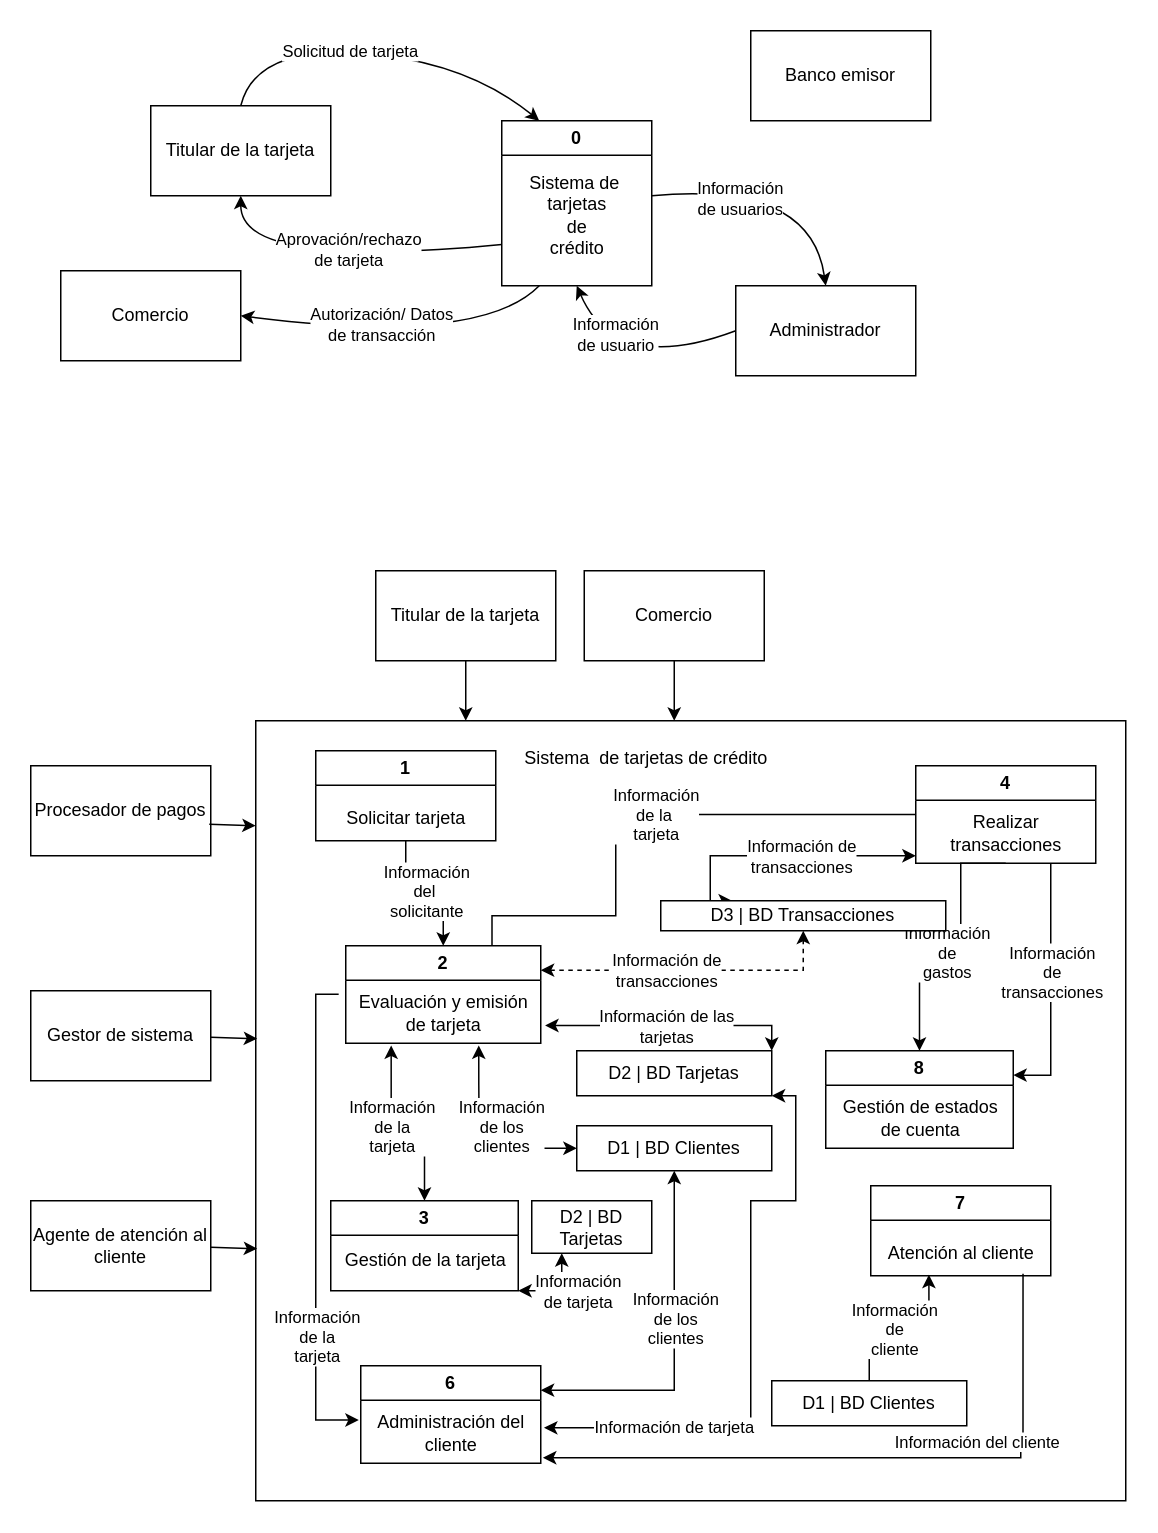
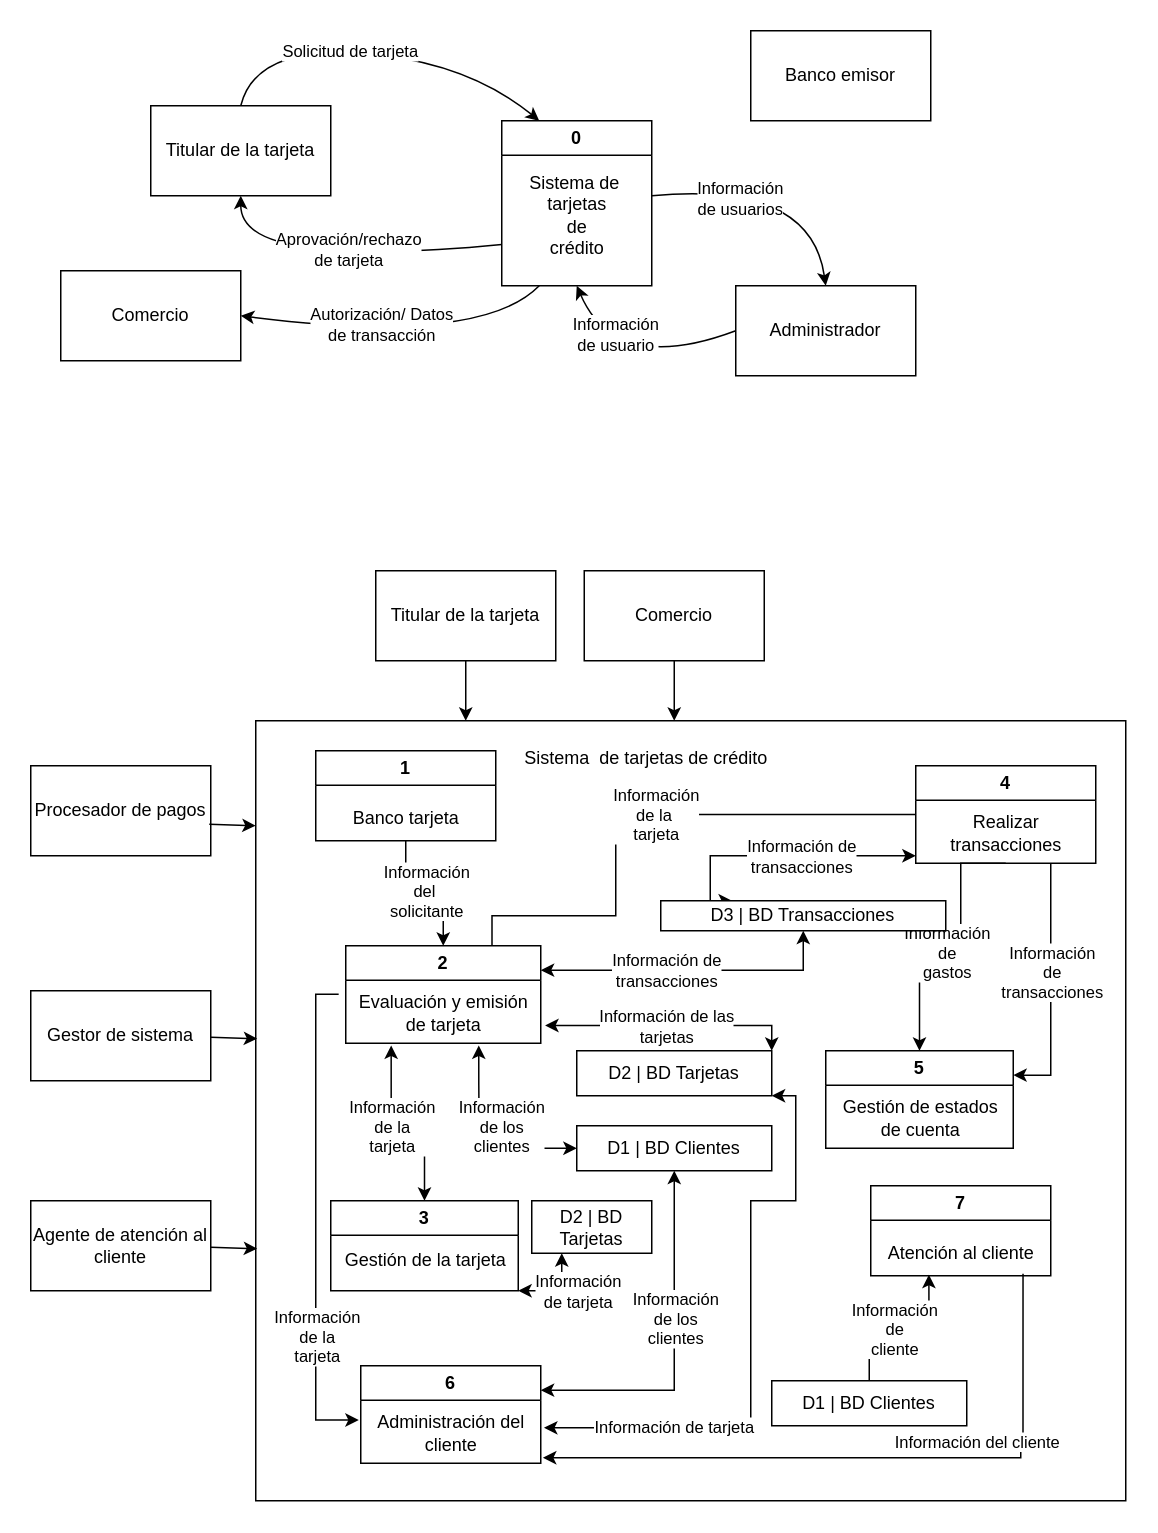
(407, 818) -> (407, 818)
(776, 970) -> (776, 970)
(920, 1069) -> (920, 1069)
